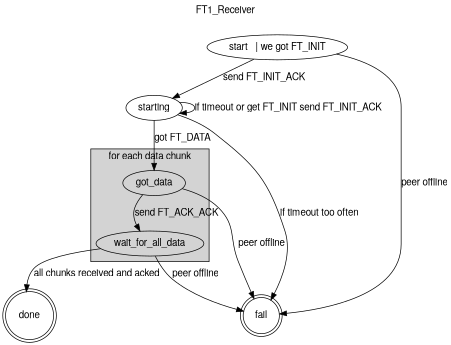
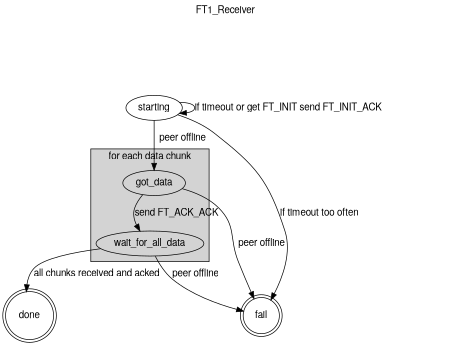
(277, 47) -> none
(183, 138) -> (183, 138)
